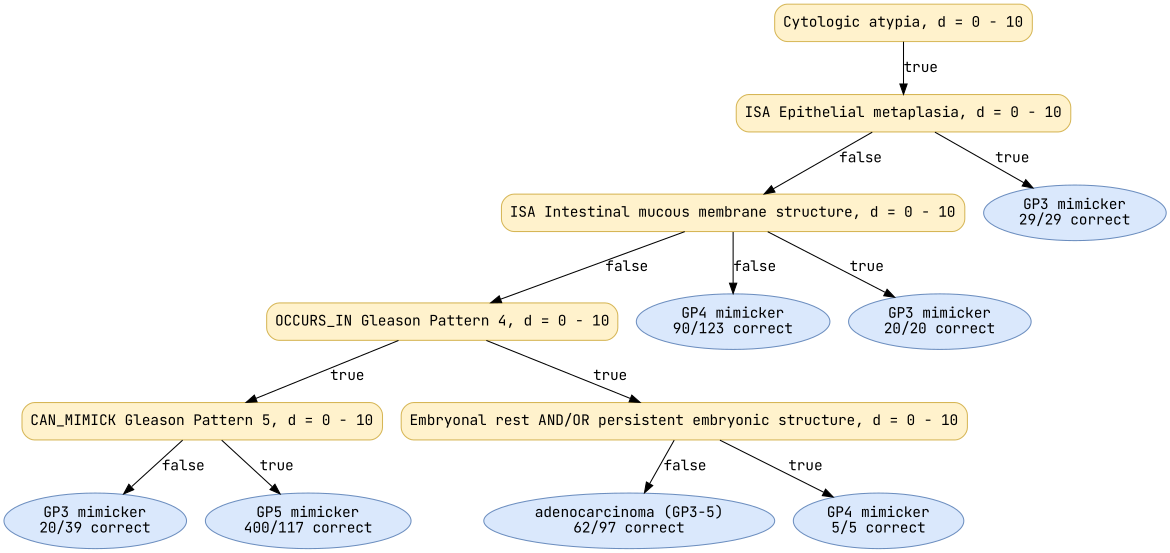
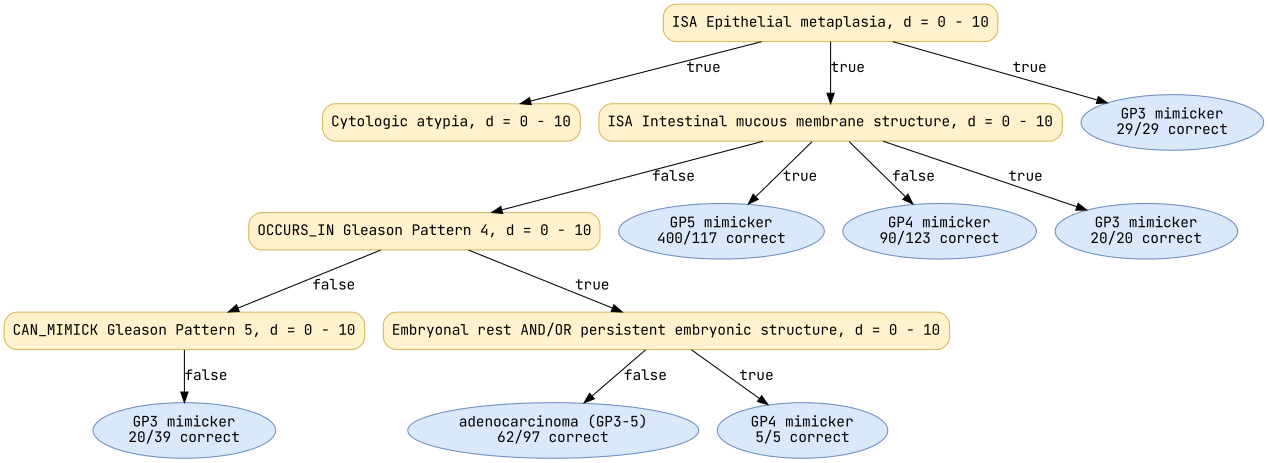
(904, 63) -> (646, 71)
(861, 158) -> (848, 68)
(348, 376) -> (334, 286)
(247, 463) -> (784, 169)
